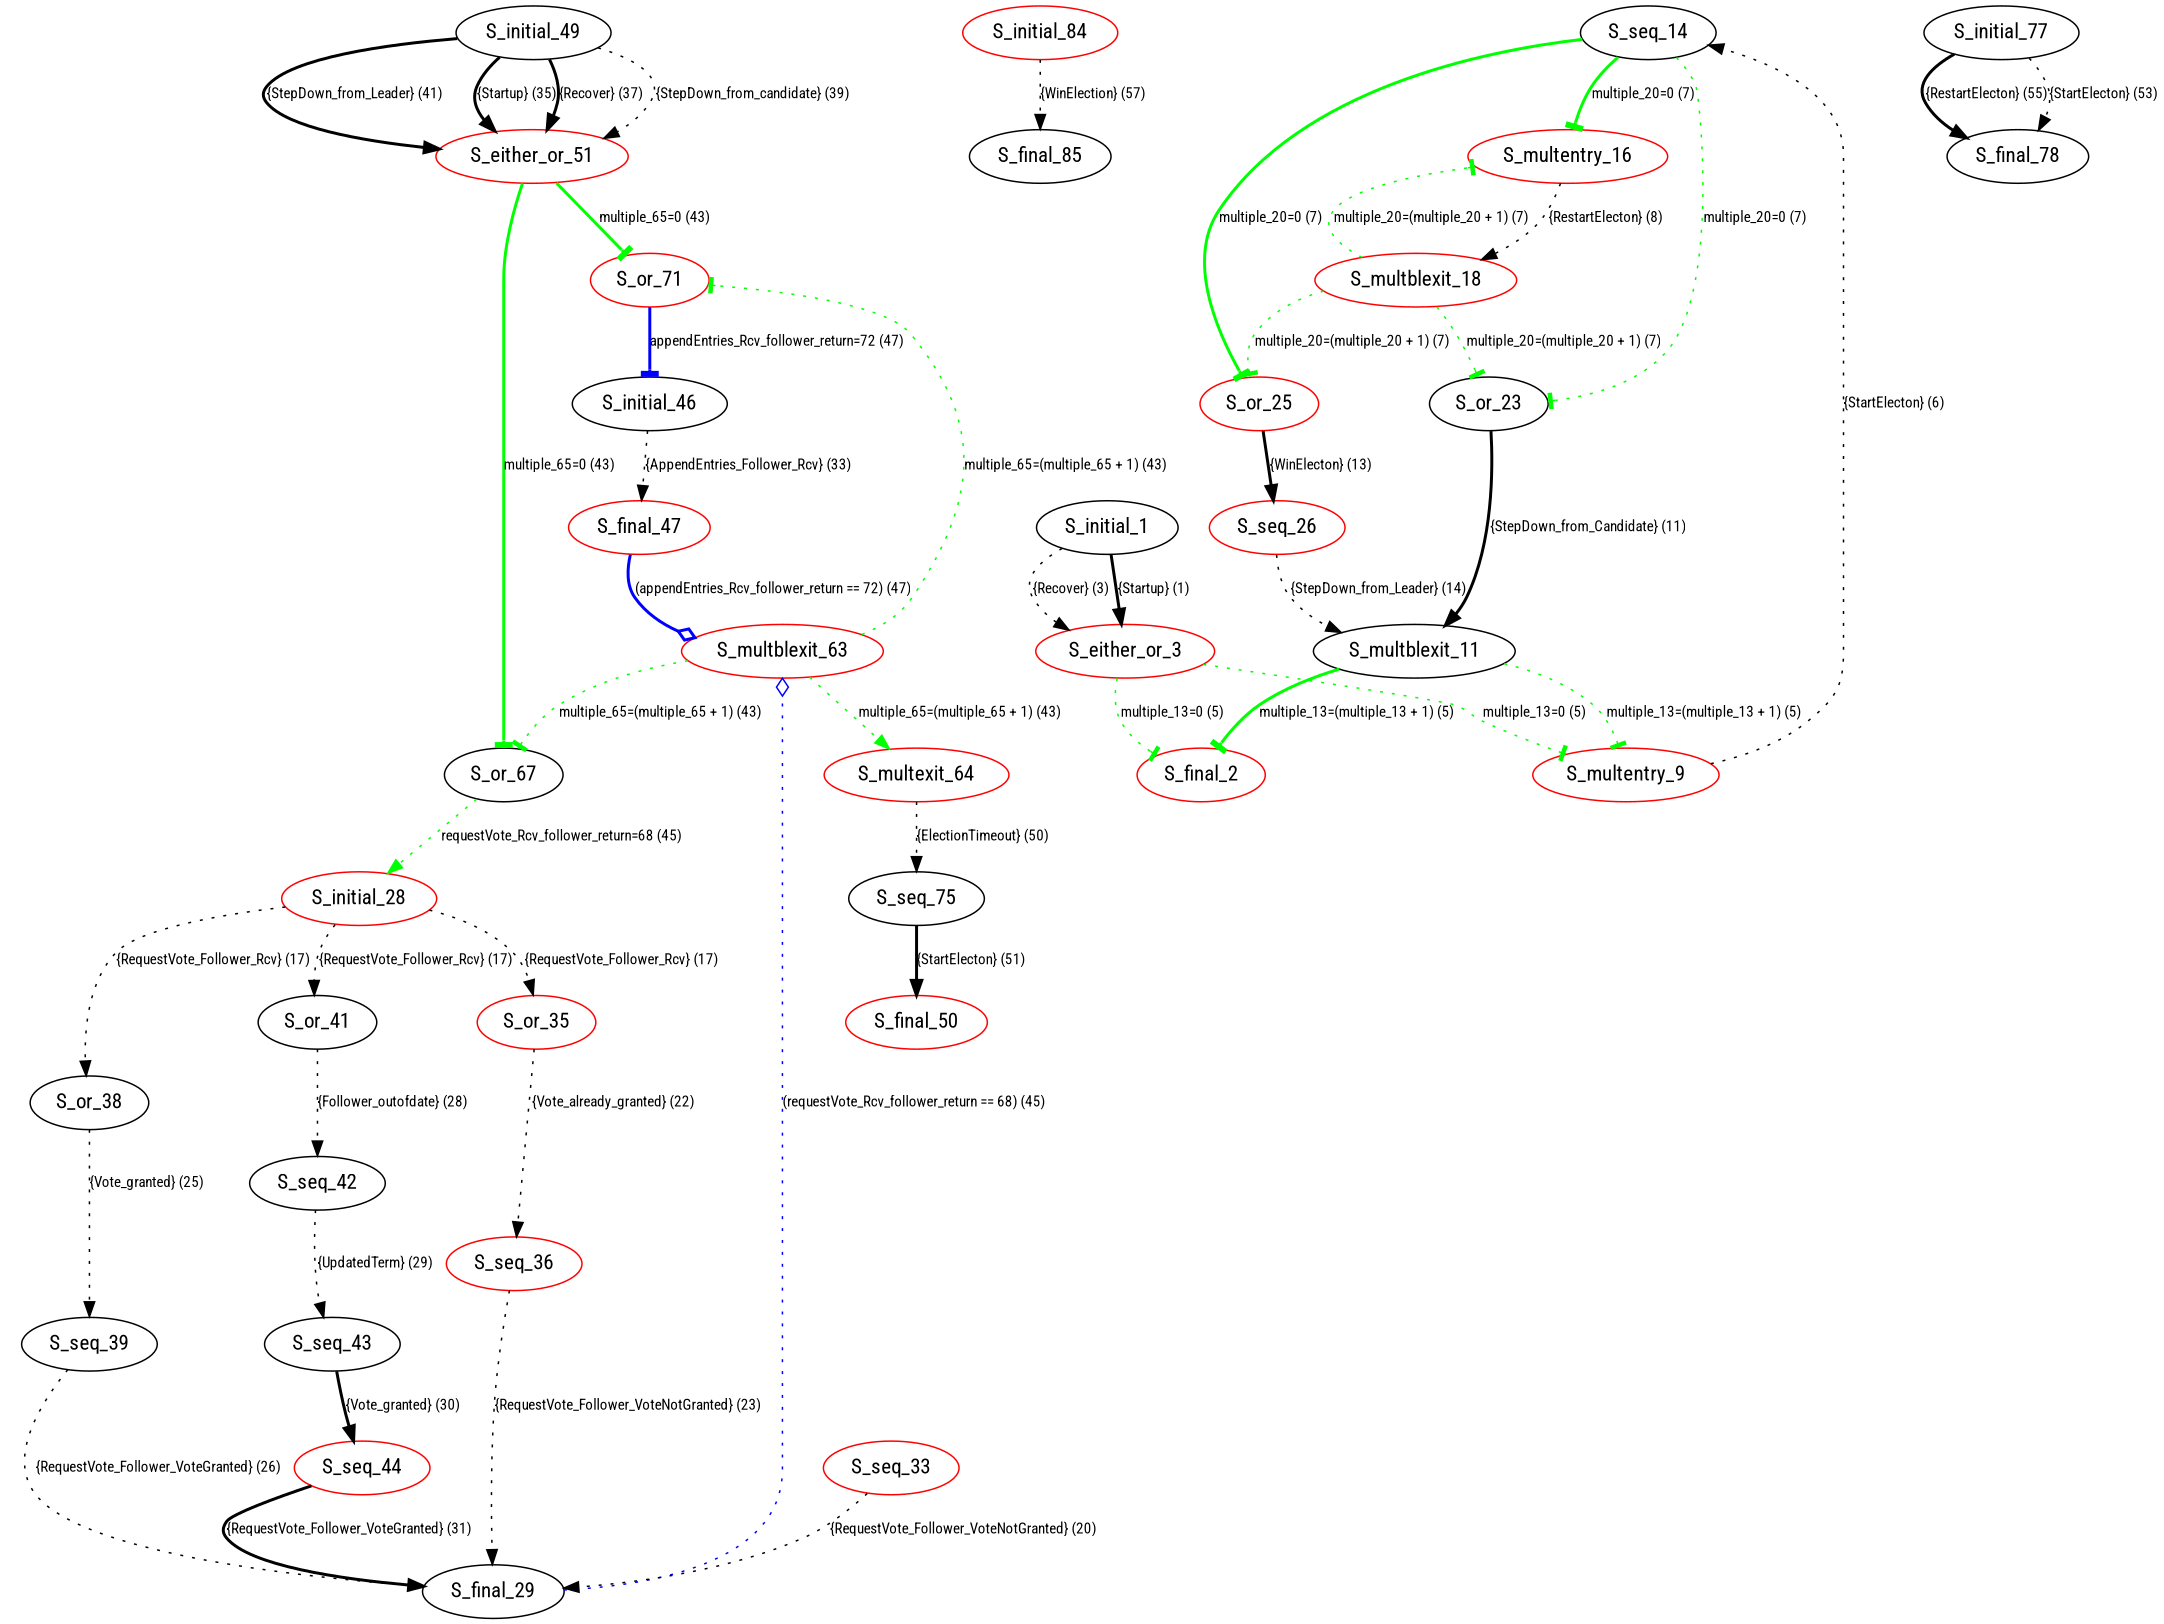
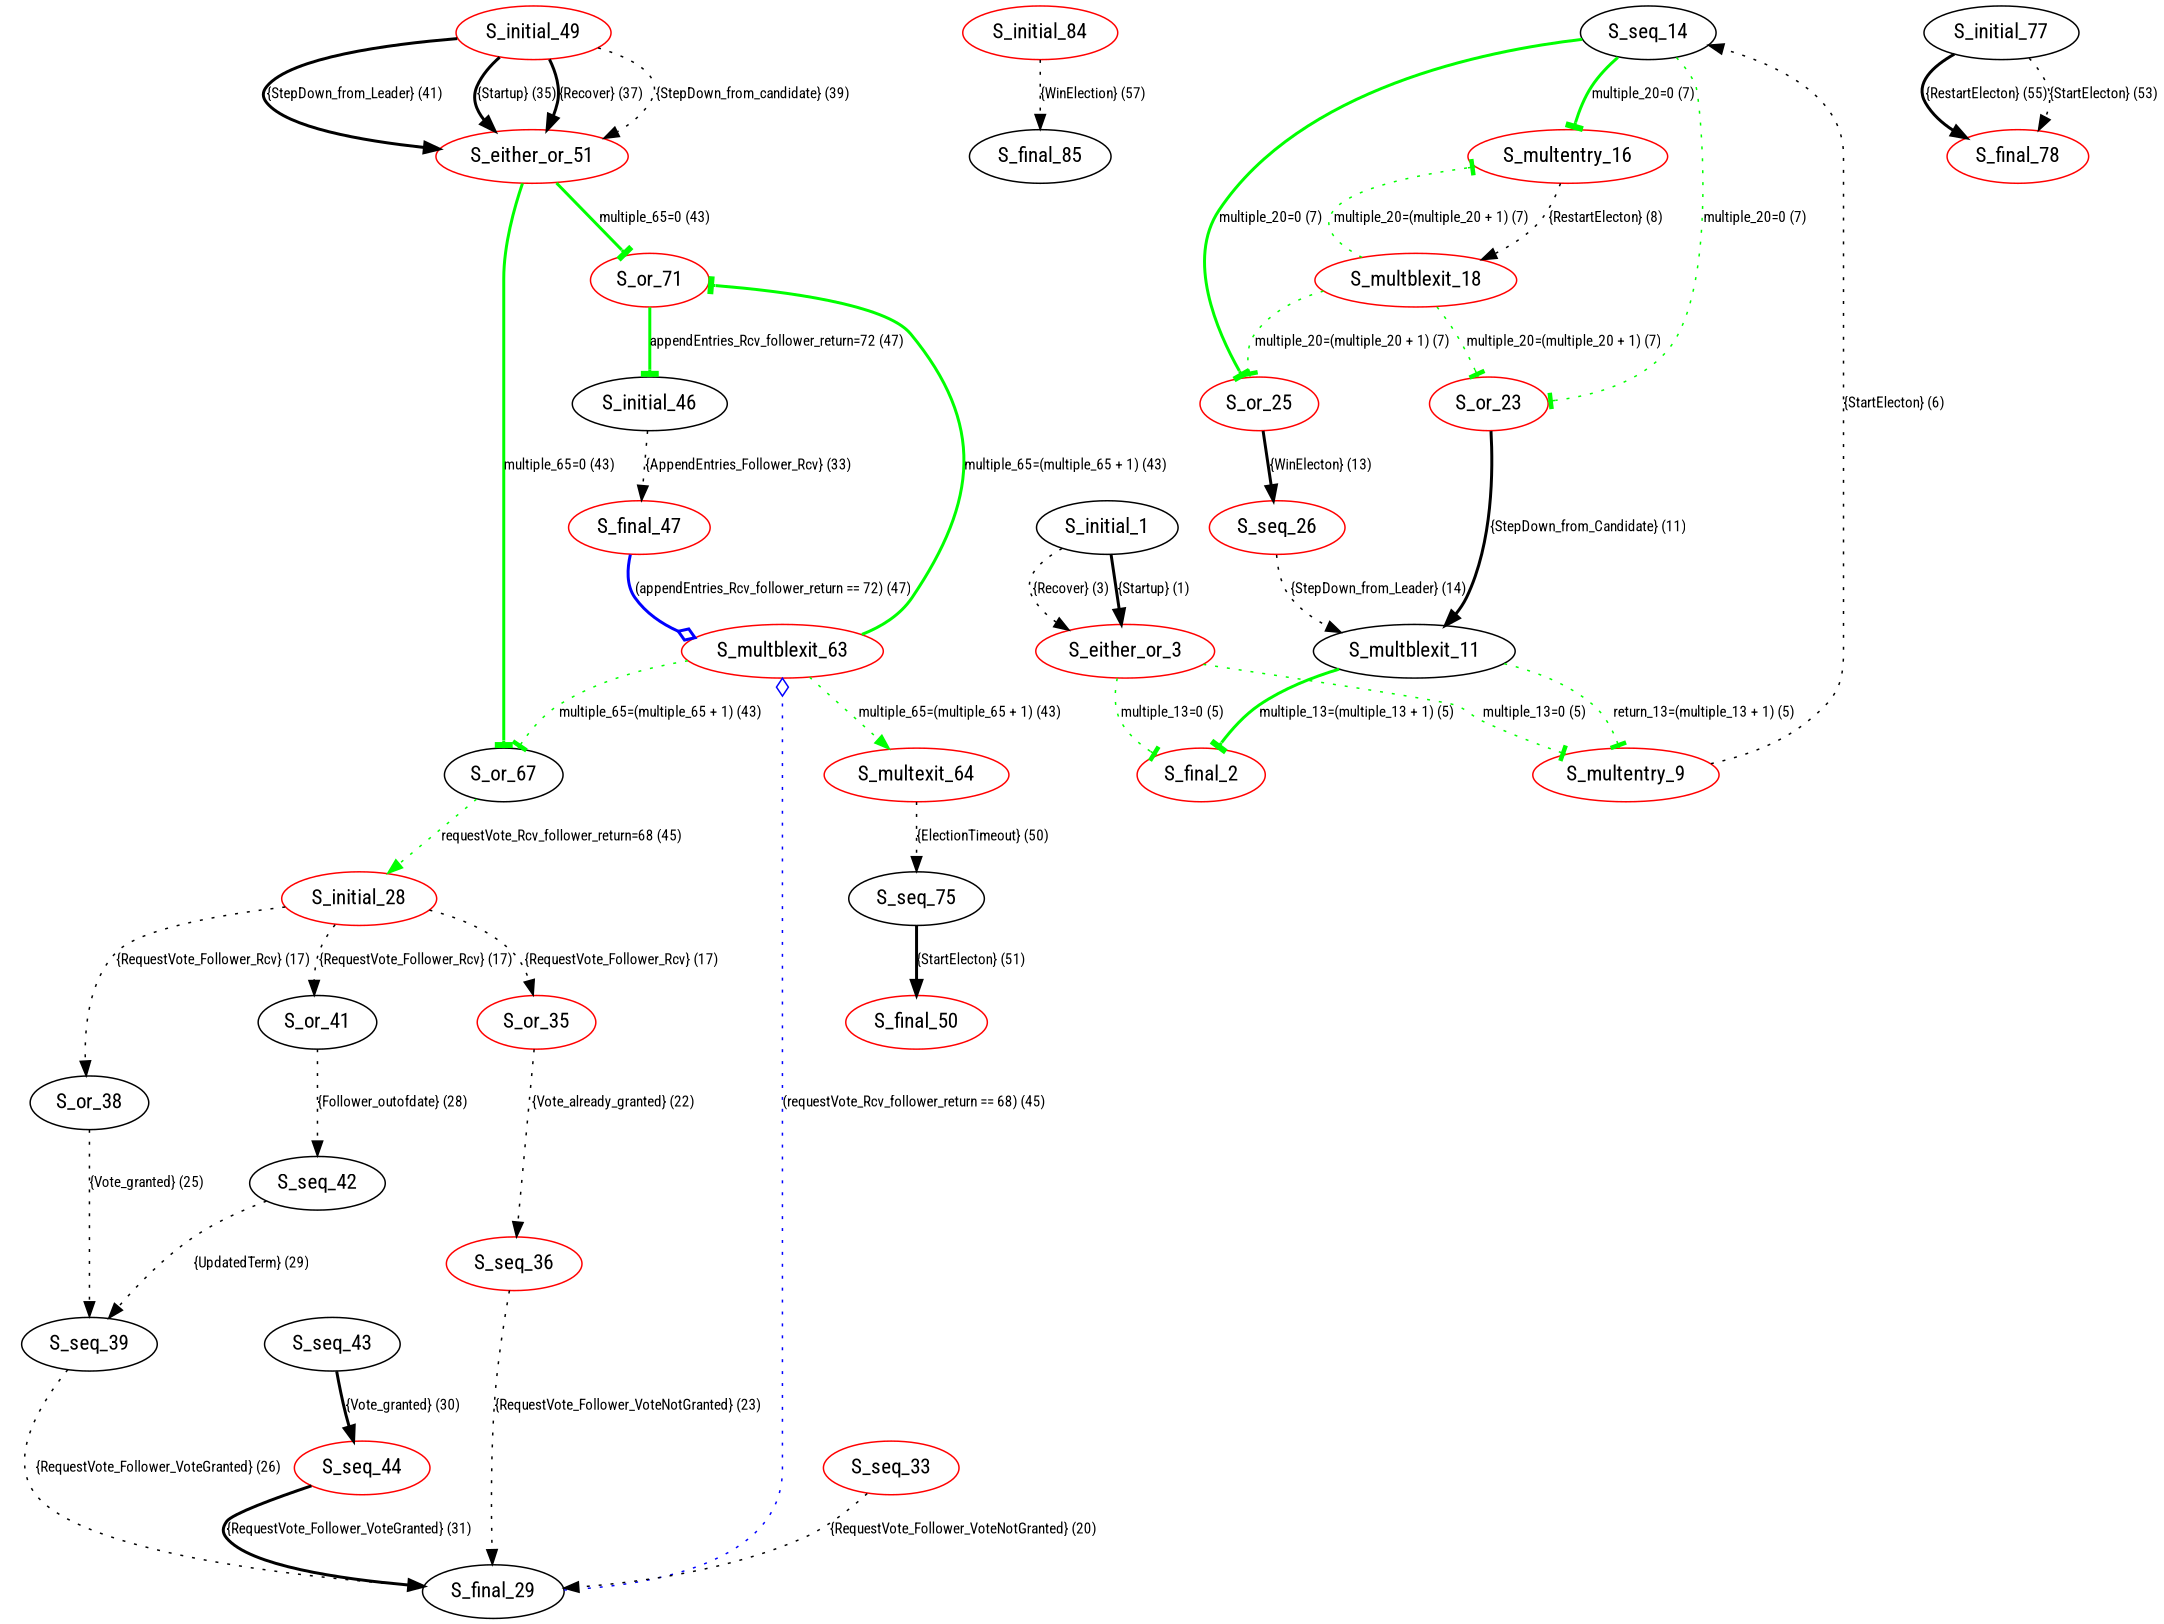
(534, 33) -> (534, 33)
(2018, 156) -> (2018, 156)
(650, 338) -> (650, 338)
(950, 397) -> (950, 397)
(1489, 404) -> (1489, 404)
(1704, 713) -> (1704, 713)
(315, 1257) -> (185, 1243)
